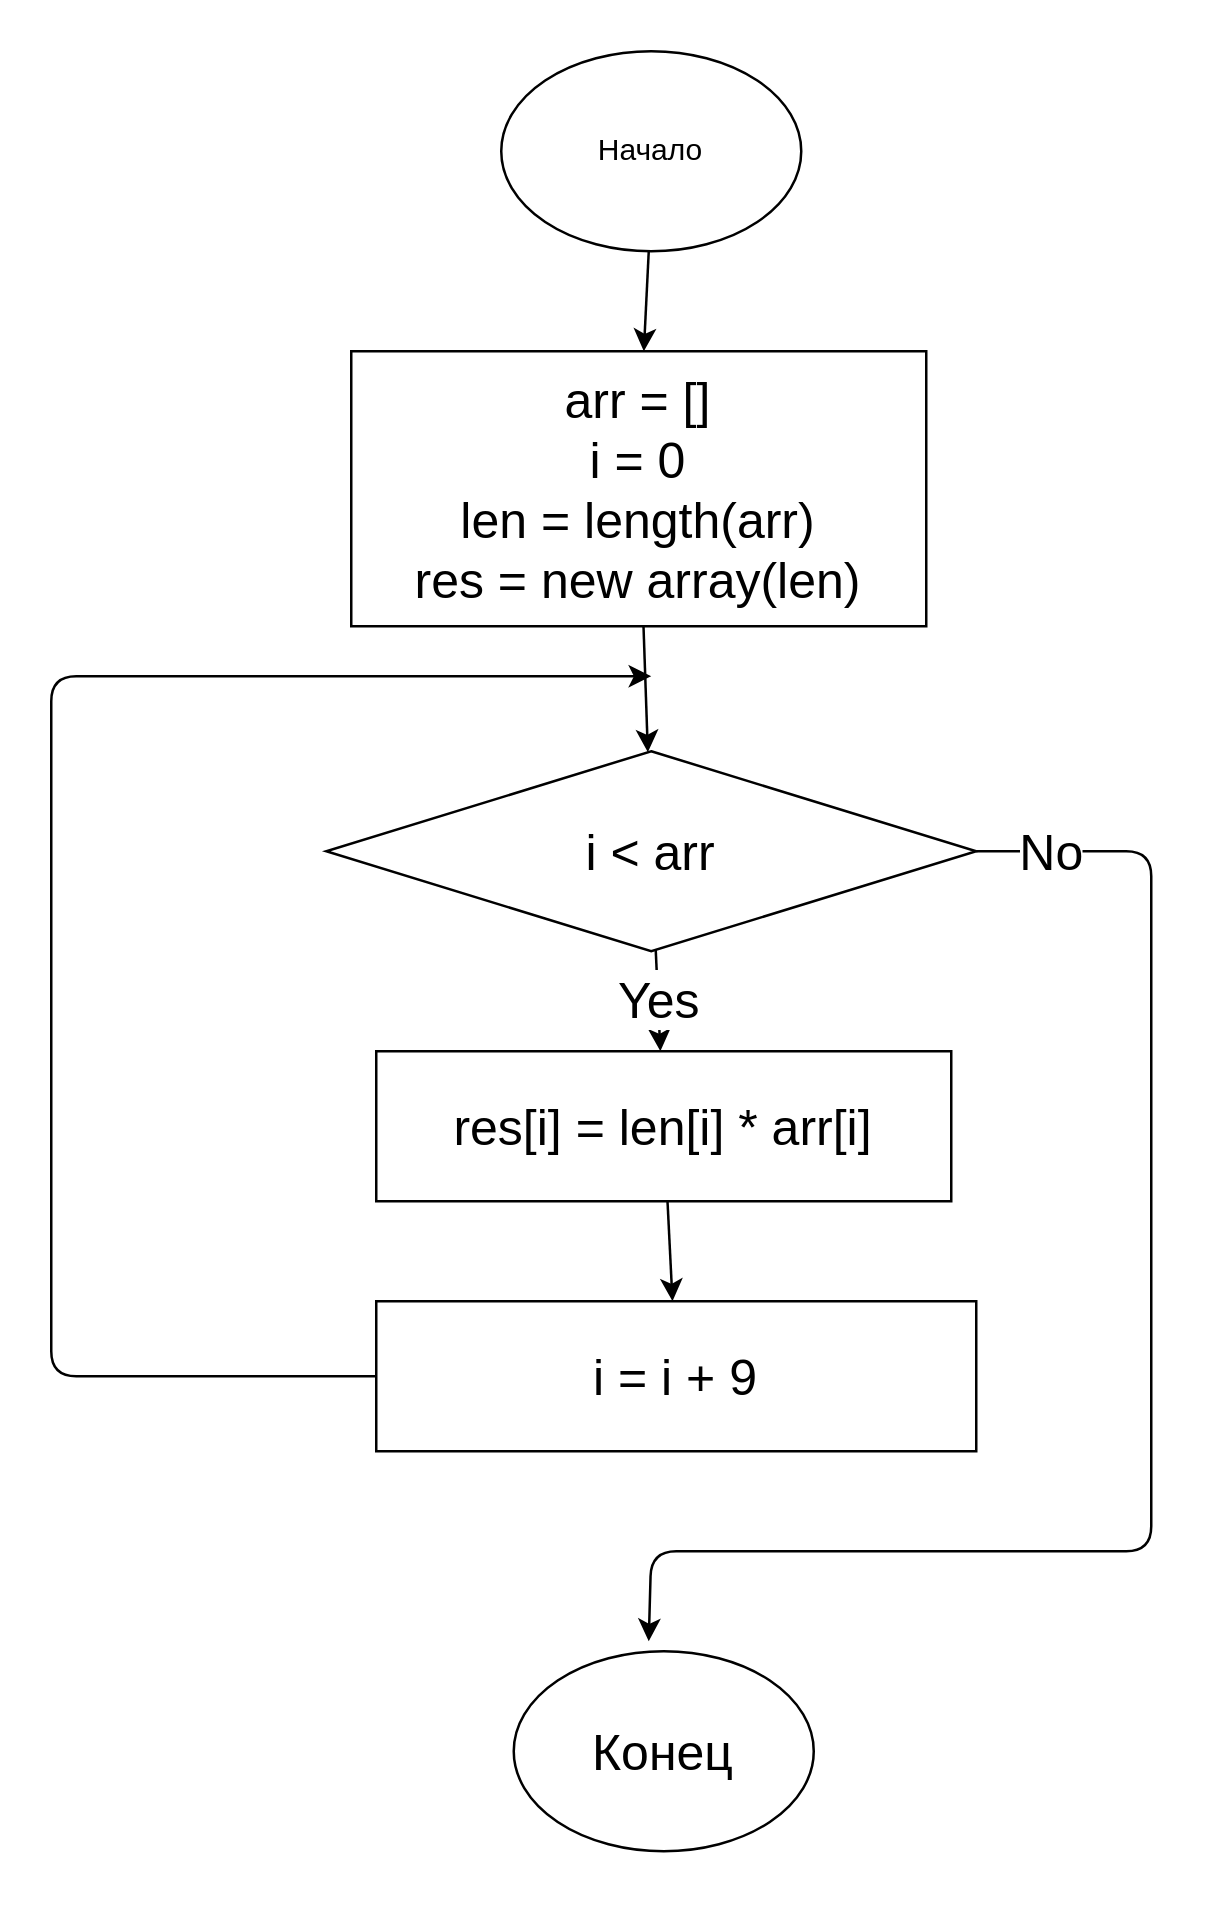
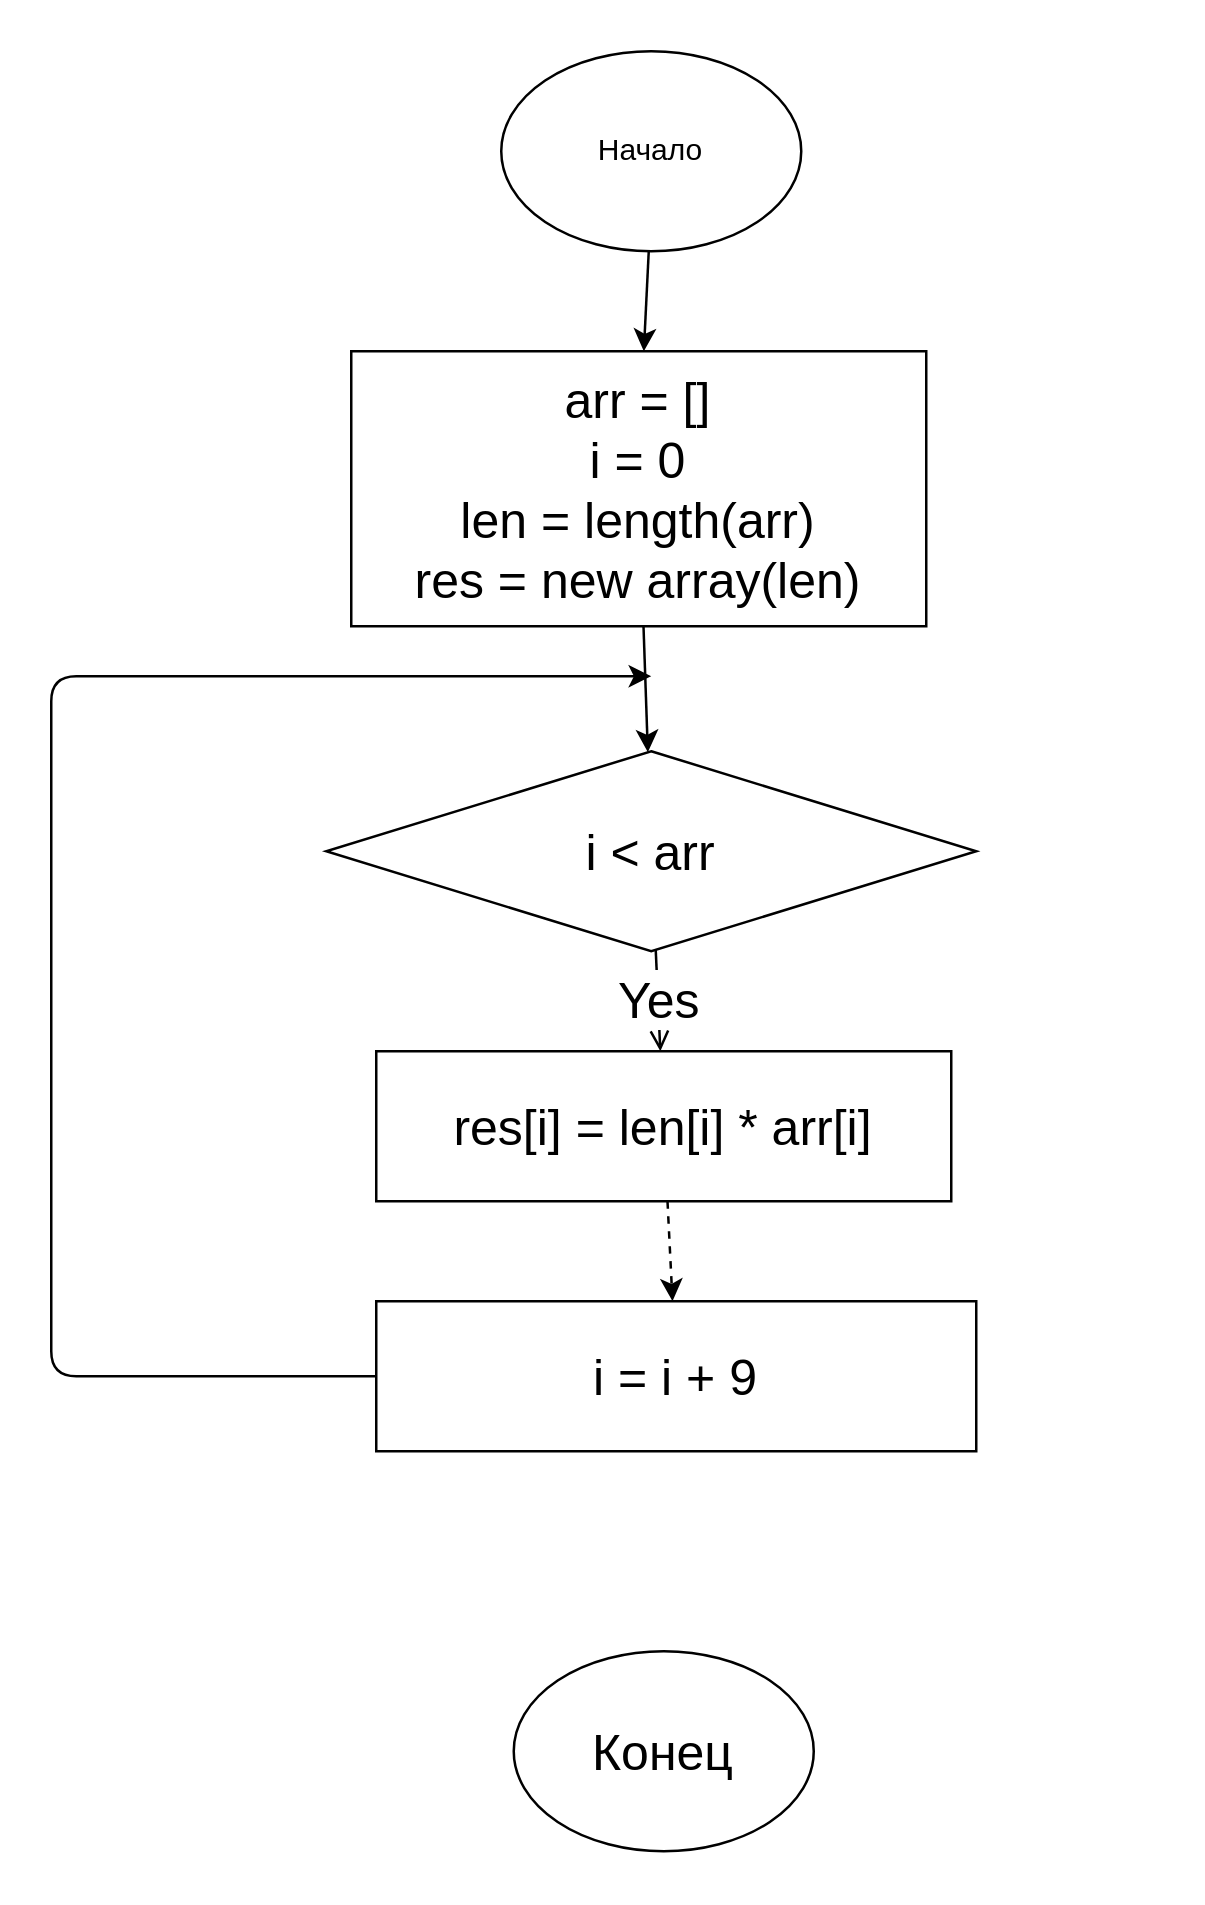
(660, 1033) -> (660, 1037)
(670, 1242) -> (670, 1242)
(1151, 1441) -> none
